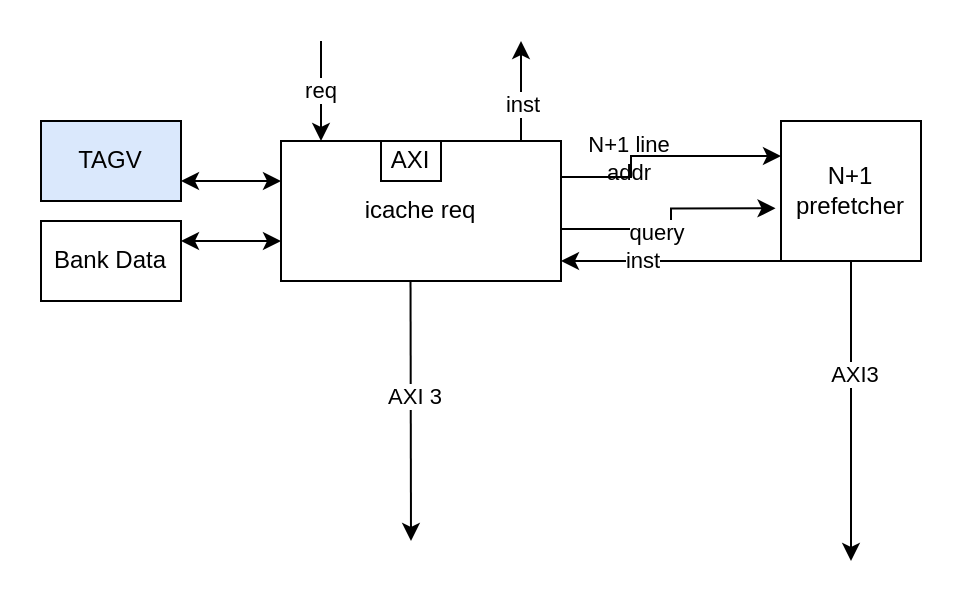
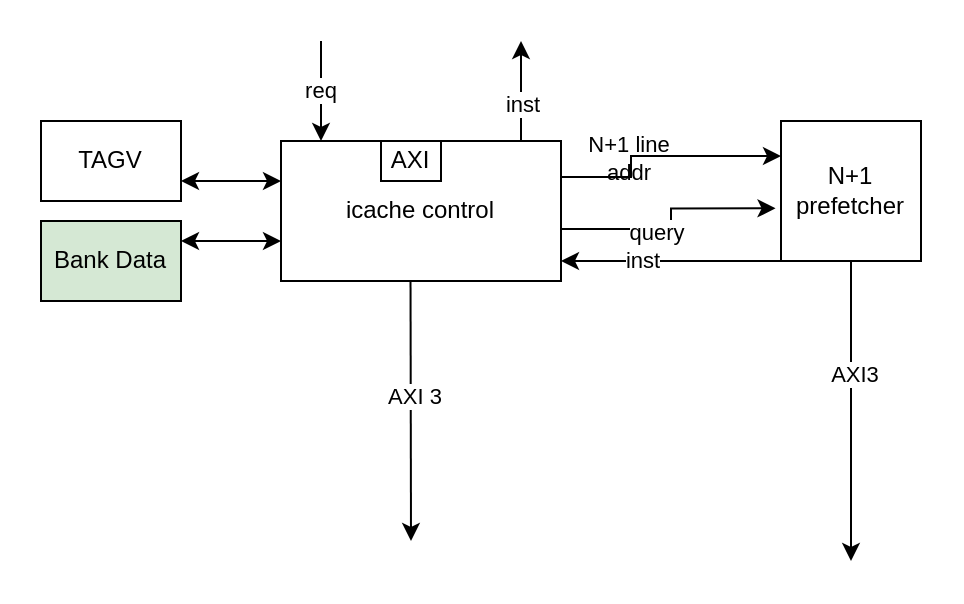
(111, 161) -> (111, 161)
(421, 211) -> (421, 211)
(111, 261) -> (111, 261)
